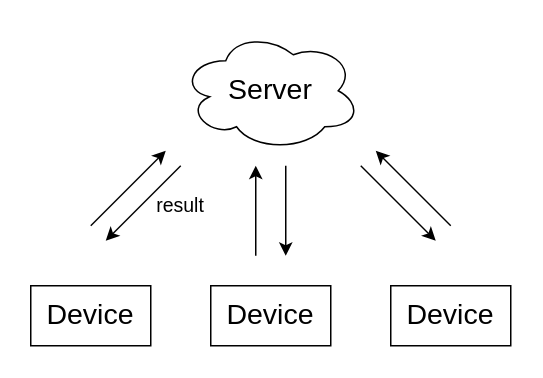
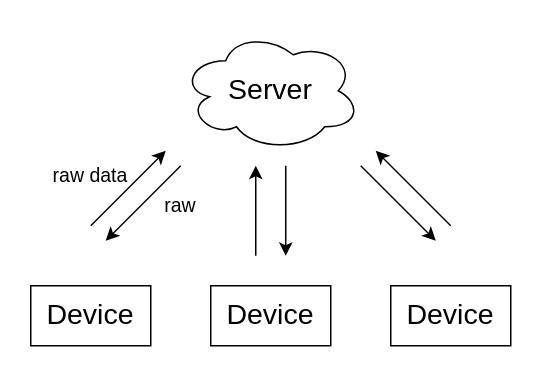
none -> (91, 173)
(181, 203) -> (181, 203)
